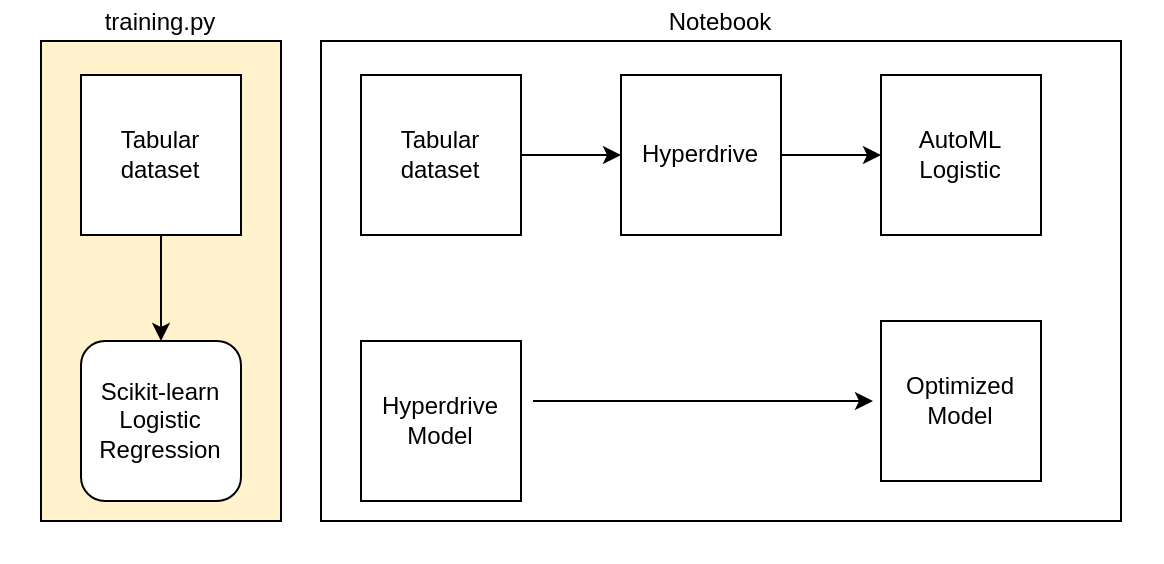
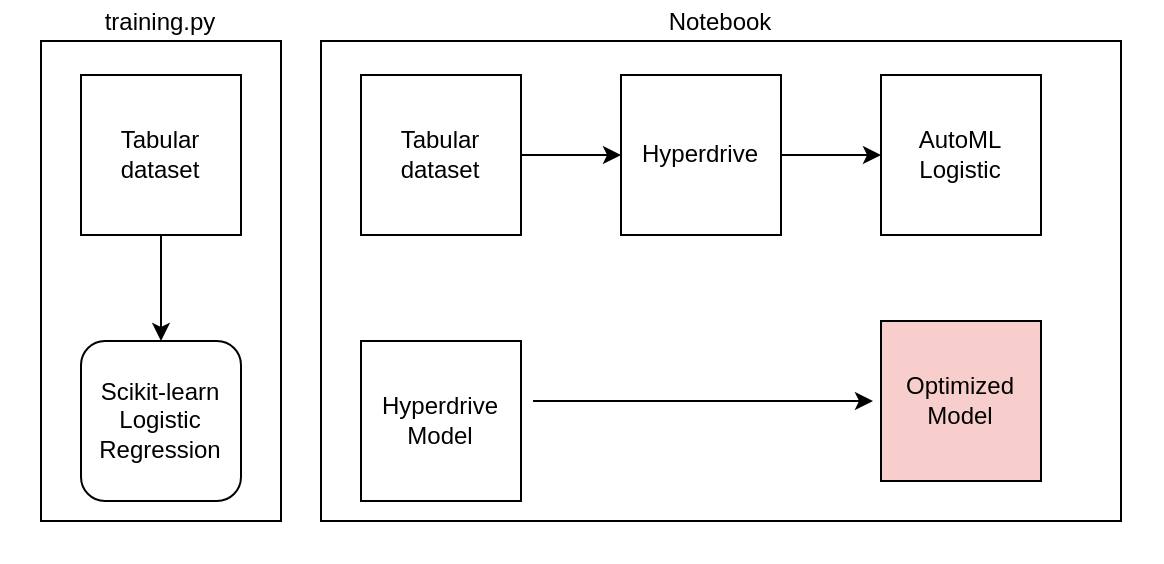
(161, 281) -> (161, 281)
(961, 401) -> (961, 401)
